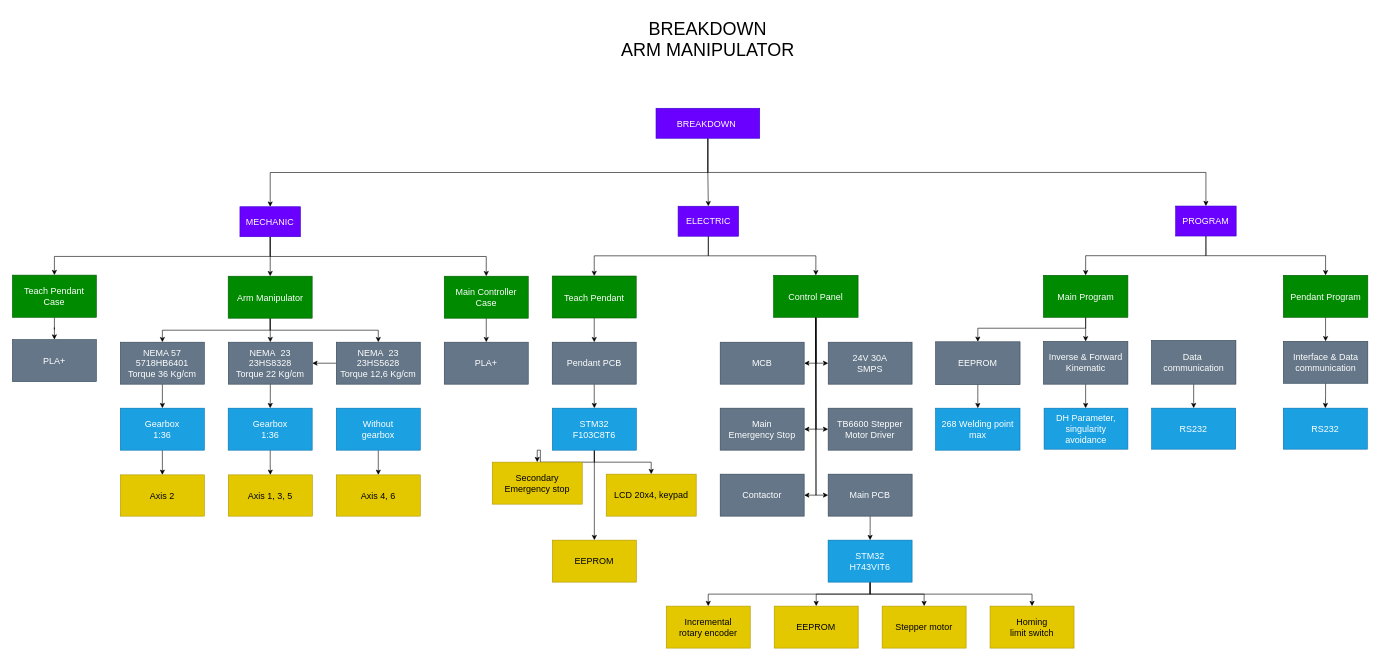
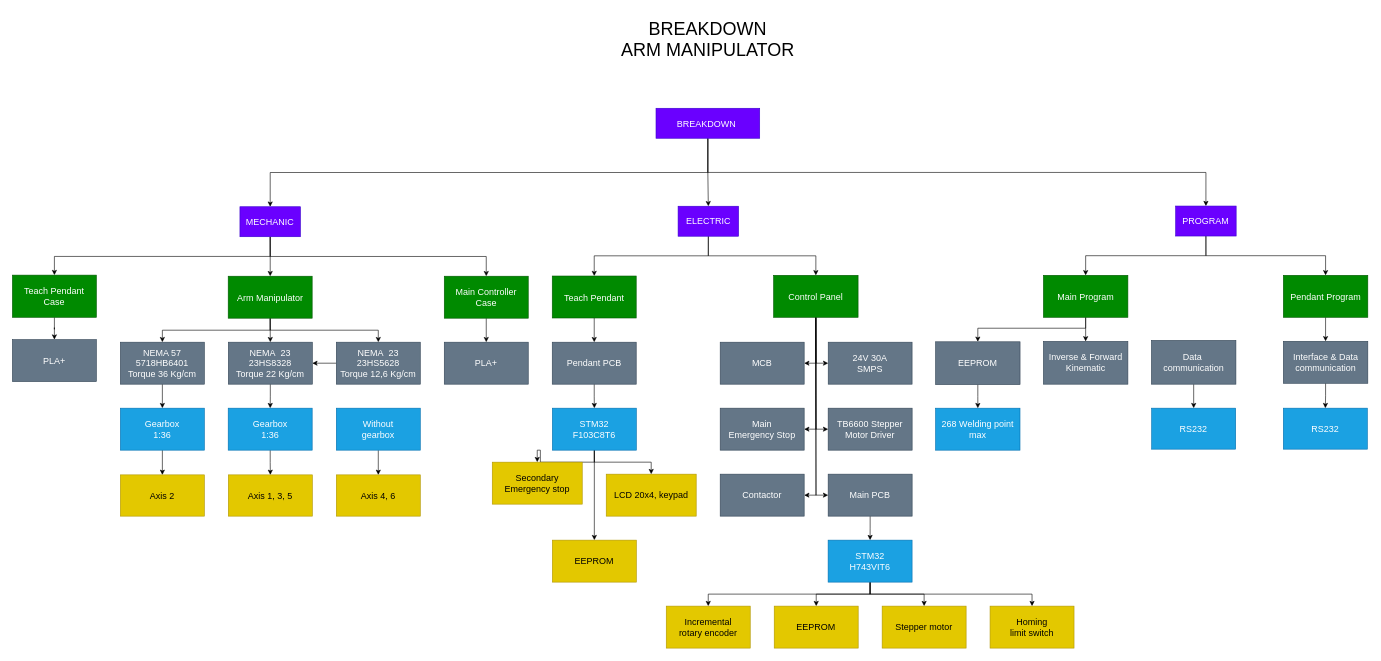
(1086, 394) -> none
(1086, 429) -> none
